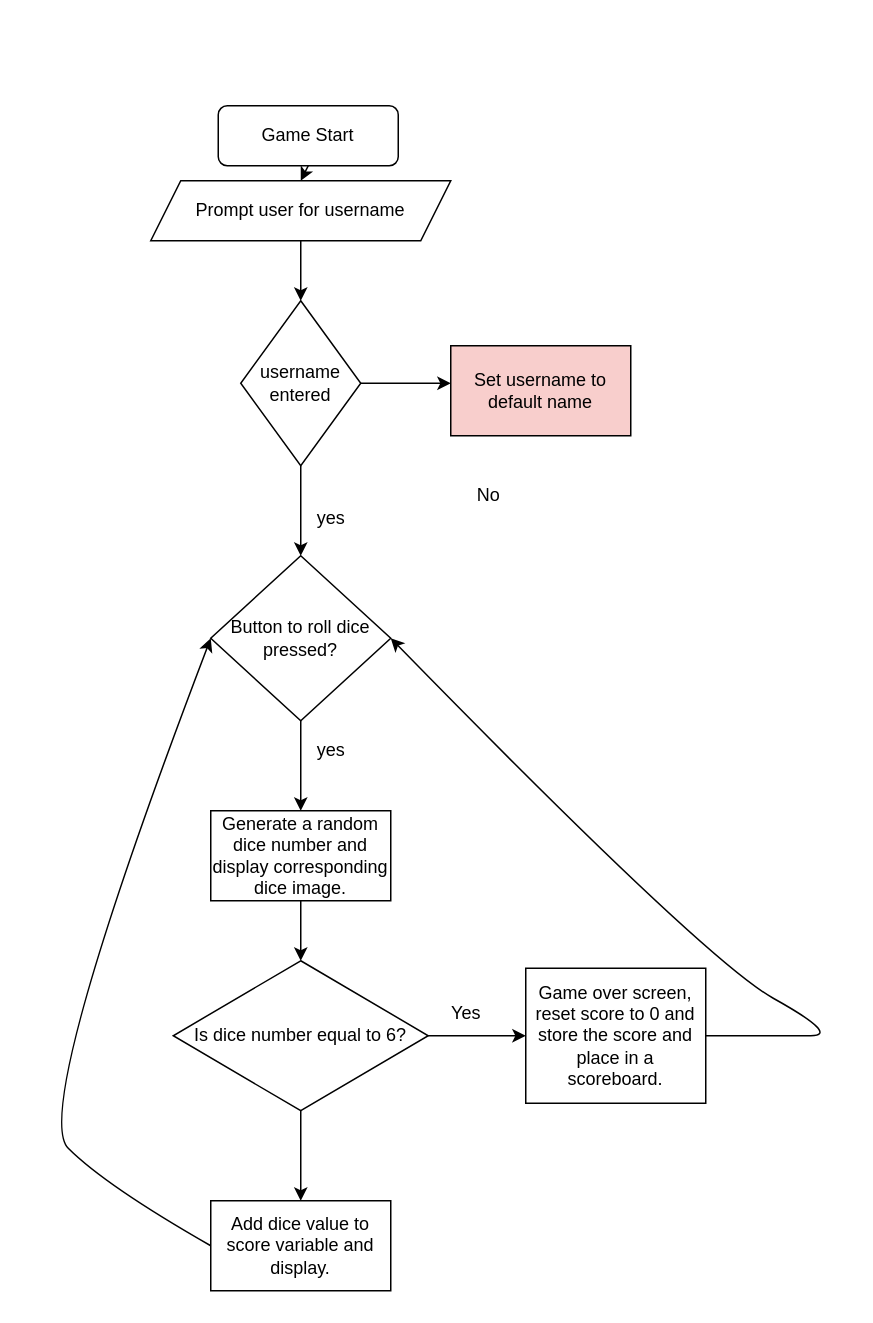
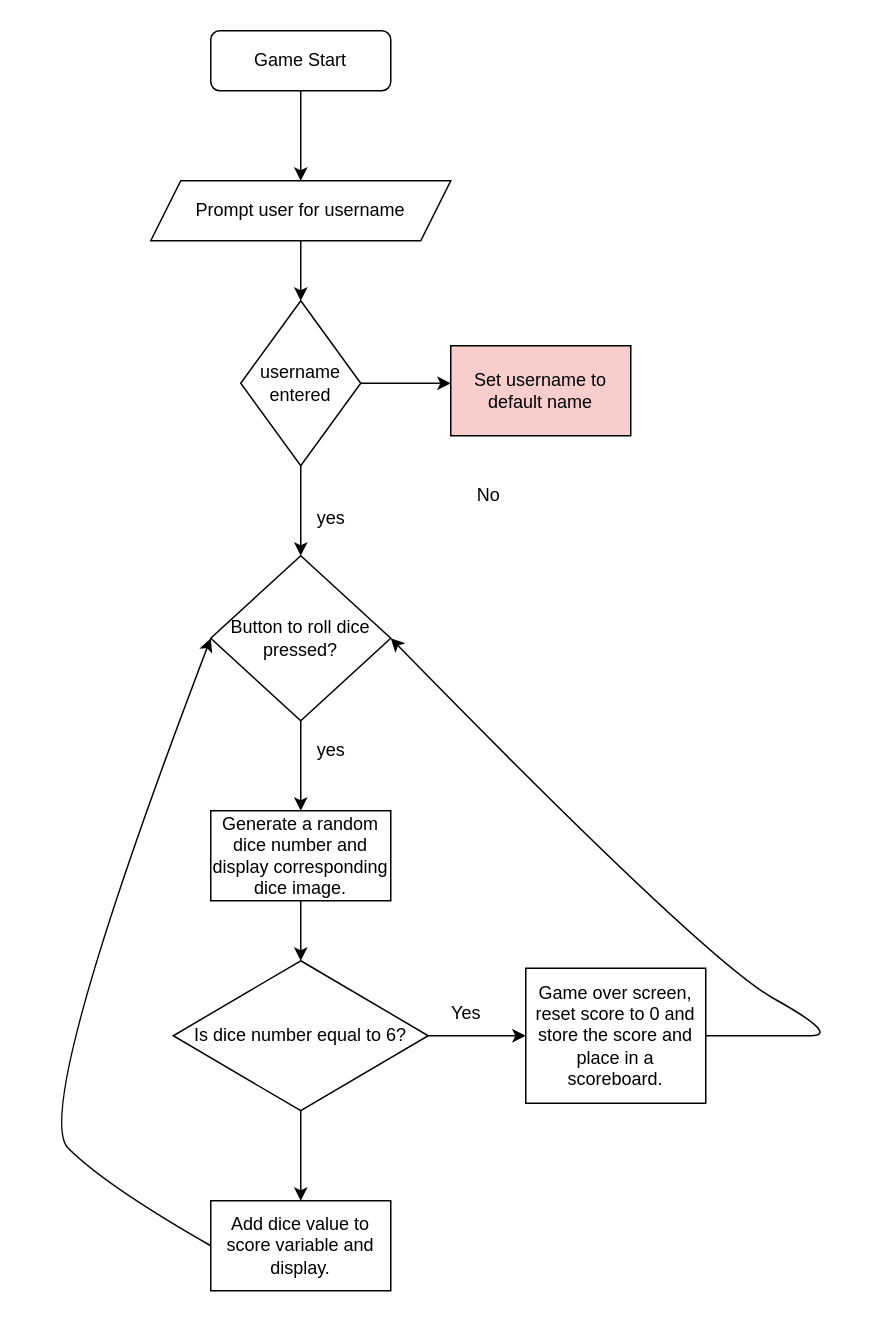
(308, 136) -> (301, 61)
